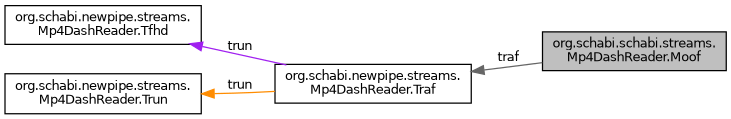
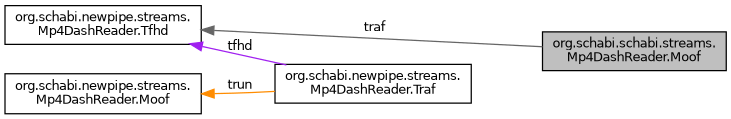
(238, 47) -> (238, 47)
(513, 66) -> (378, 39)
(103, 94) -> (103, 94)
